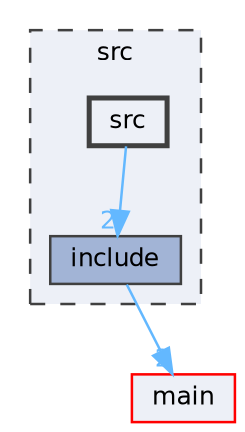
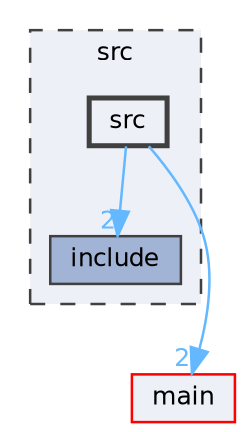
(145, 319) -> (185, 195)
